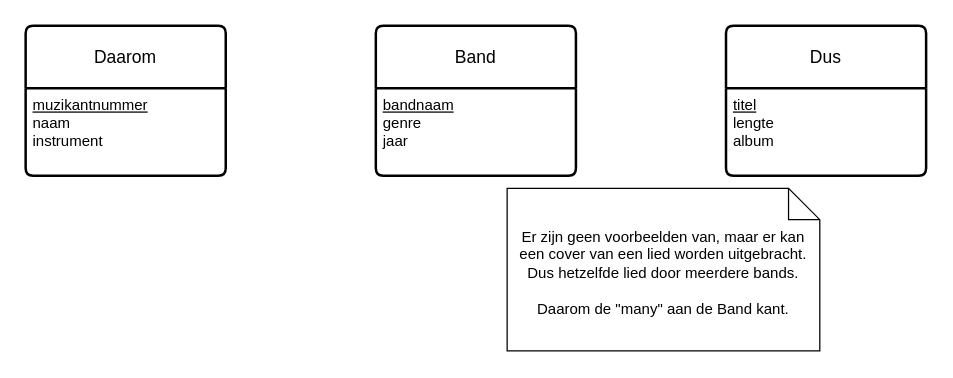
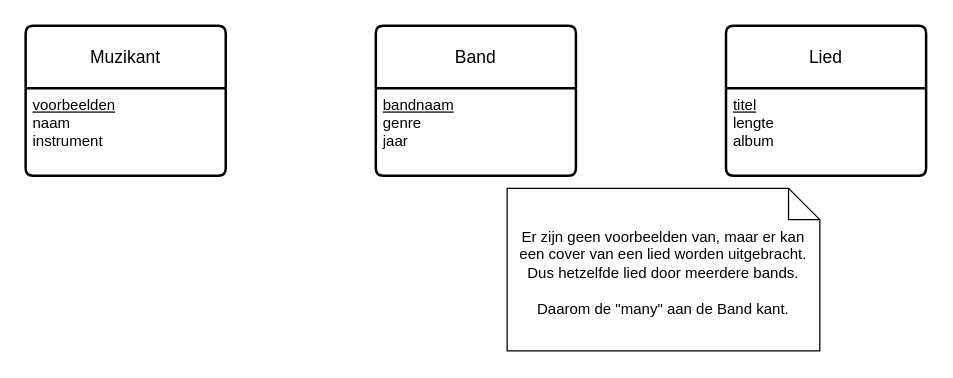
(126, 57) -> (126, 57)
(826, 57) -> (826, 57)
(90, 124) -> (77, 124)
